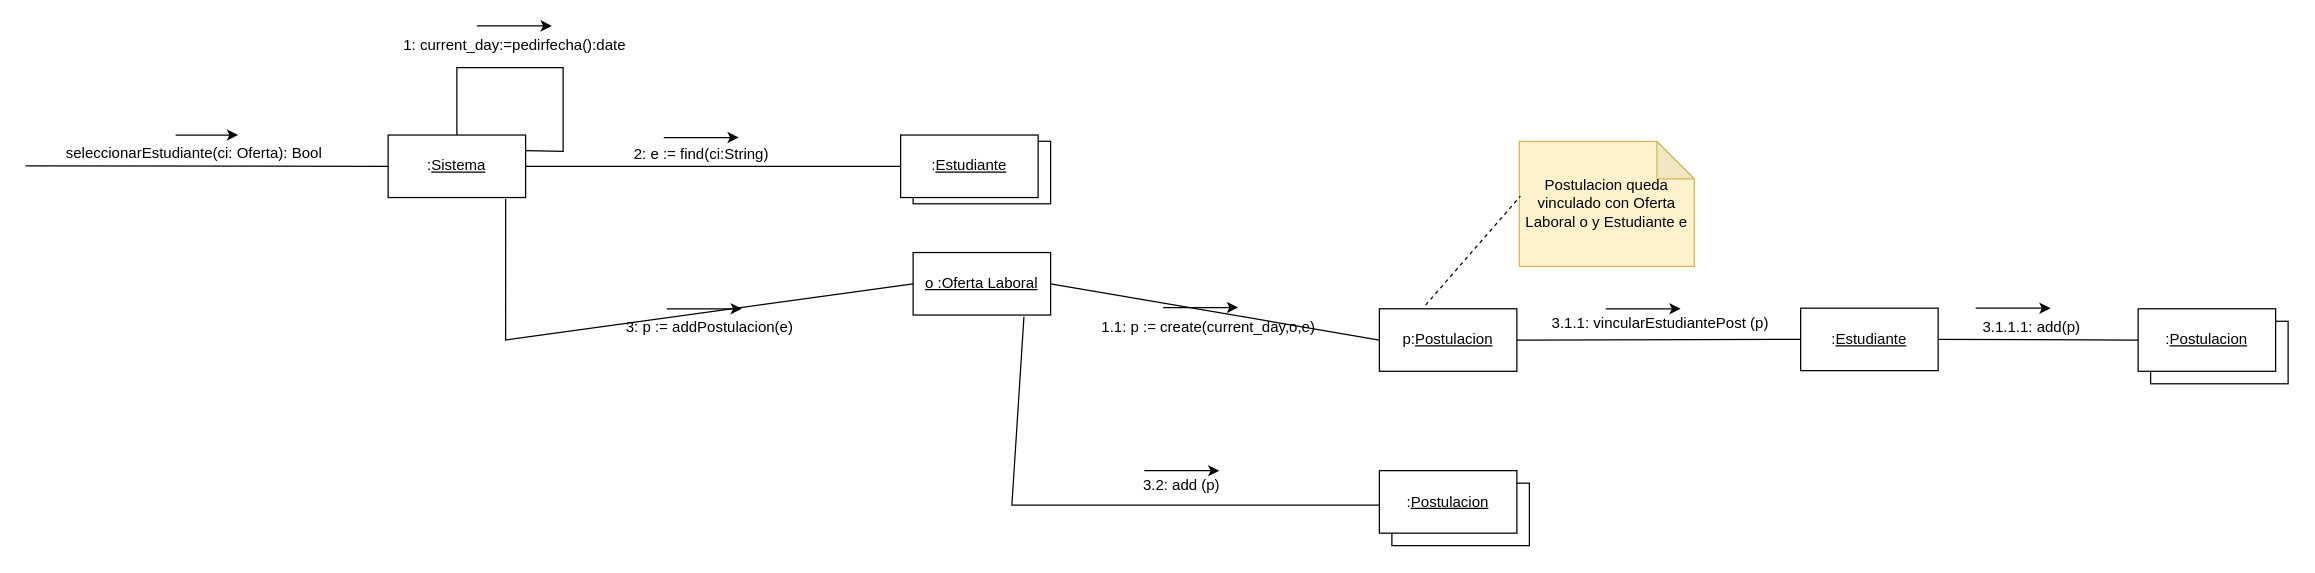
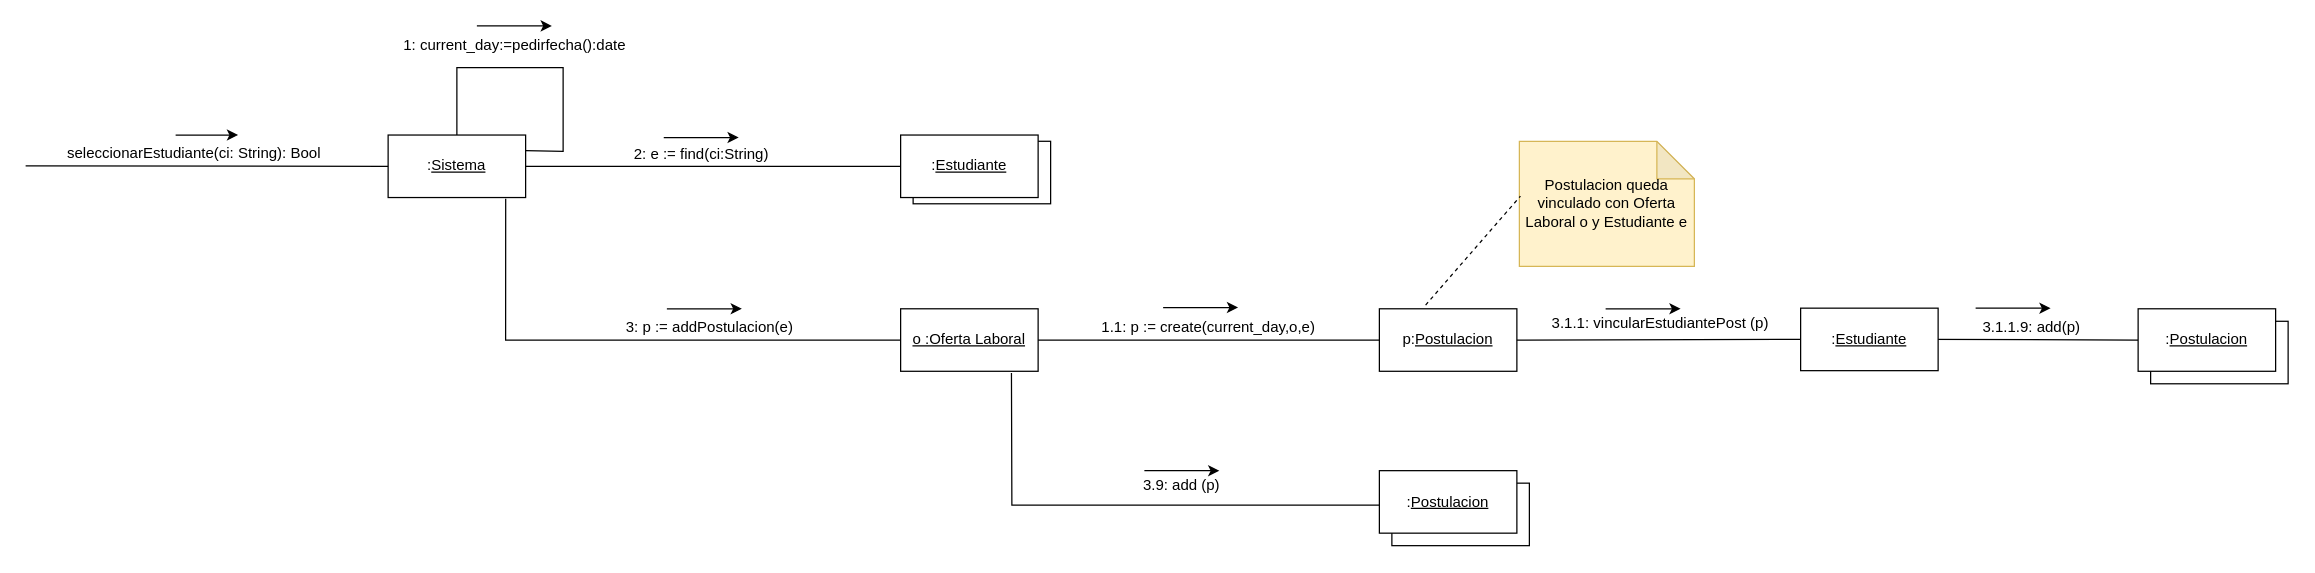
(194, 153) -> (194, 153)
(982, 284) -> (969, 340)
(2032, 327) -> (2032, 327)
(1182, 486) -> (1182, 486)
